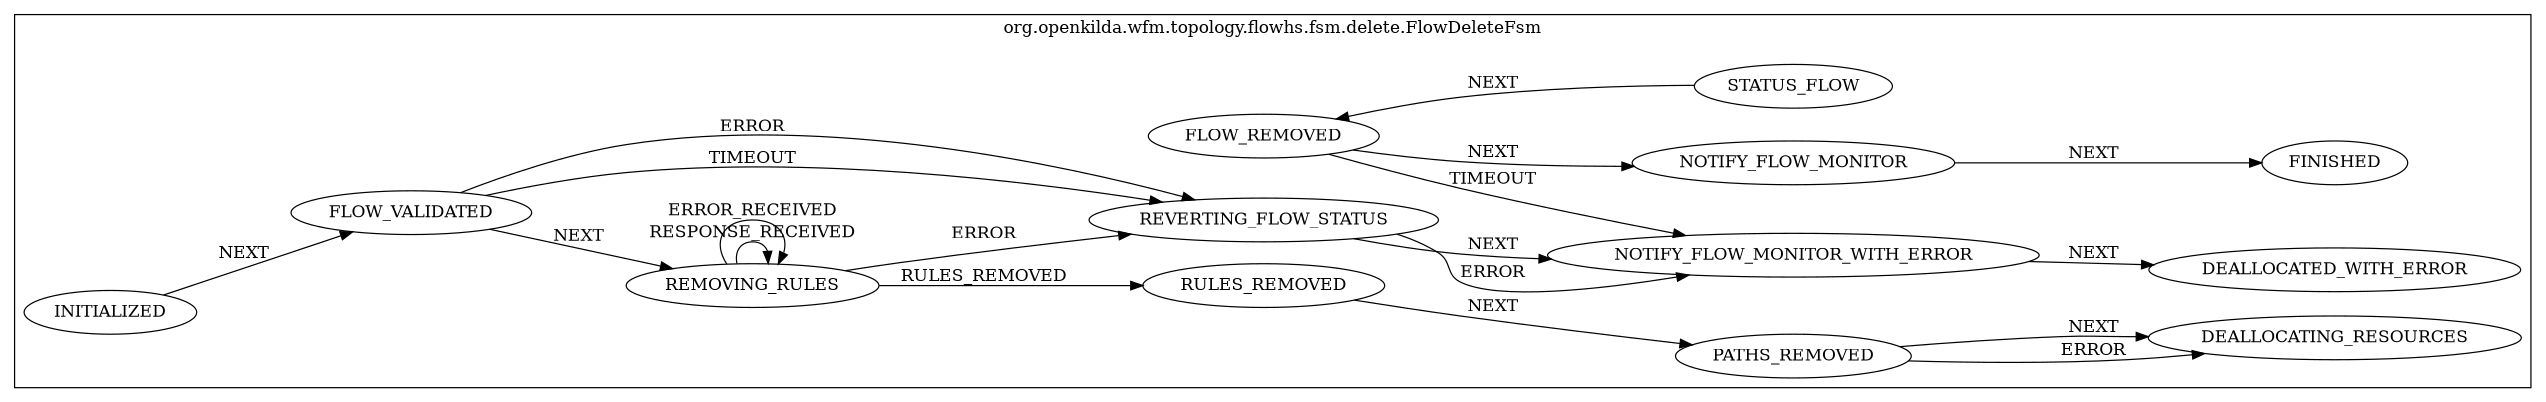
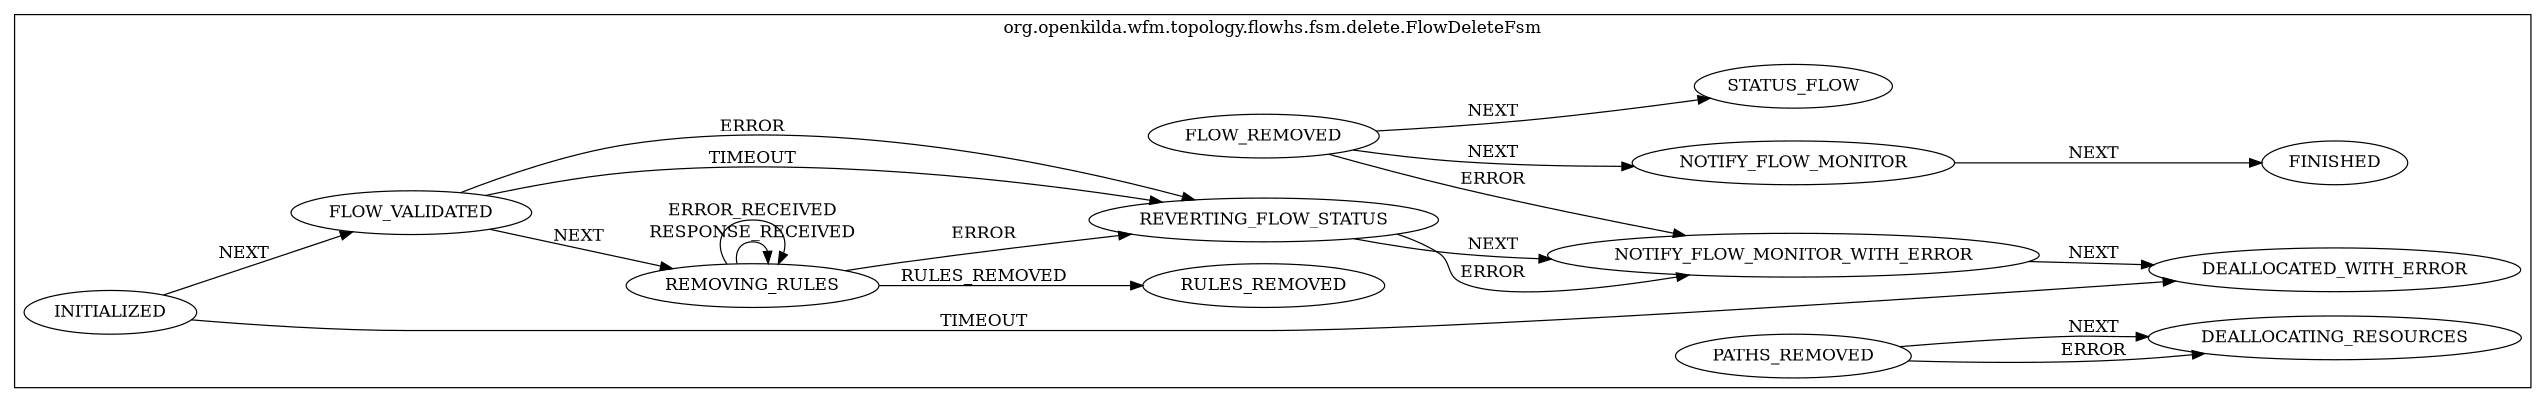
(1521, 92) -> (1537, 119)
(1493, 179) -> (1493, 179)
(1517, 324) -> none
none -> (1178, 331)
